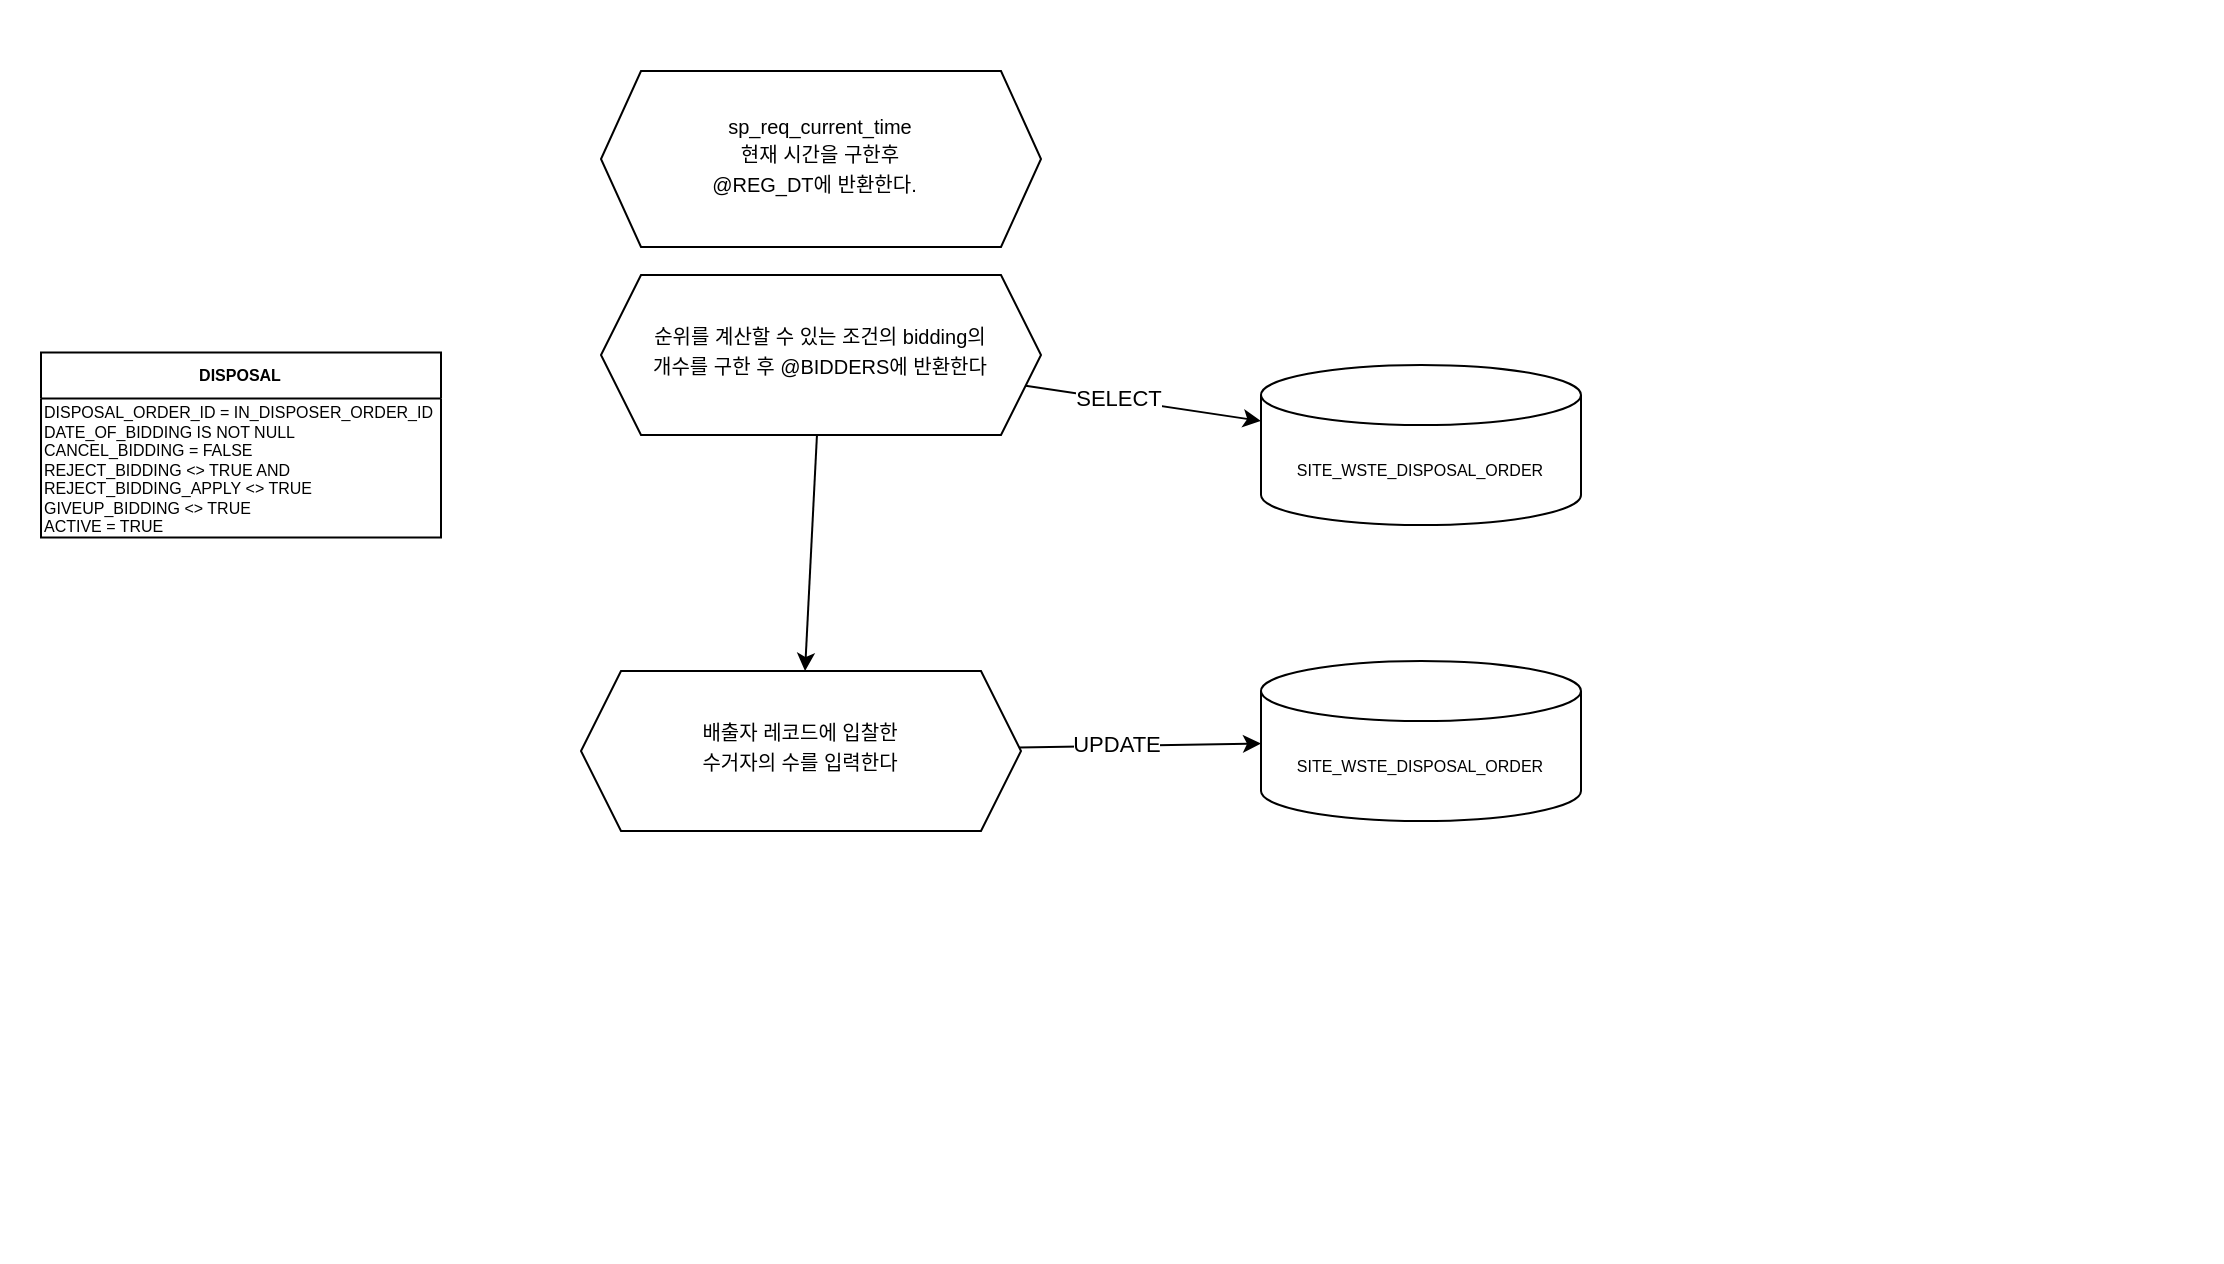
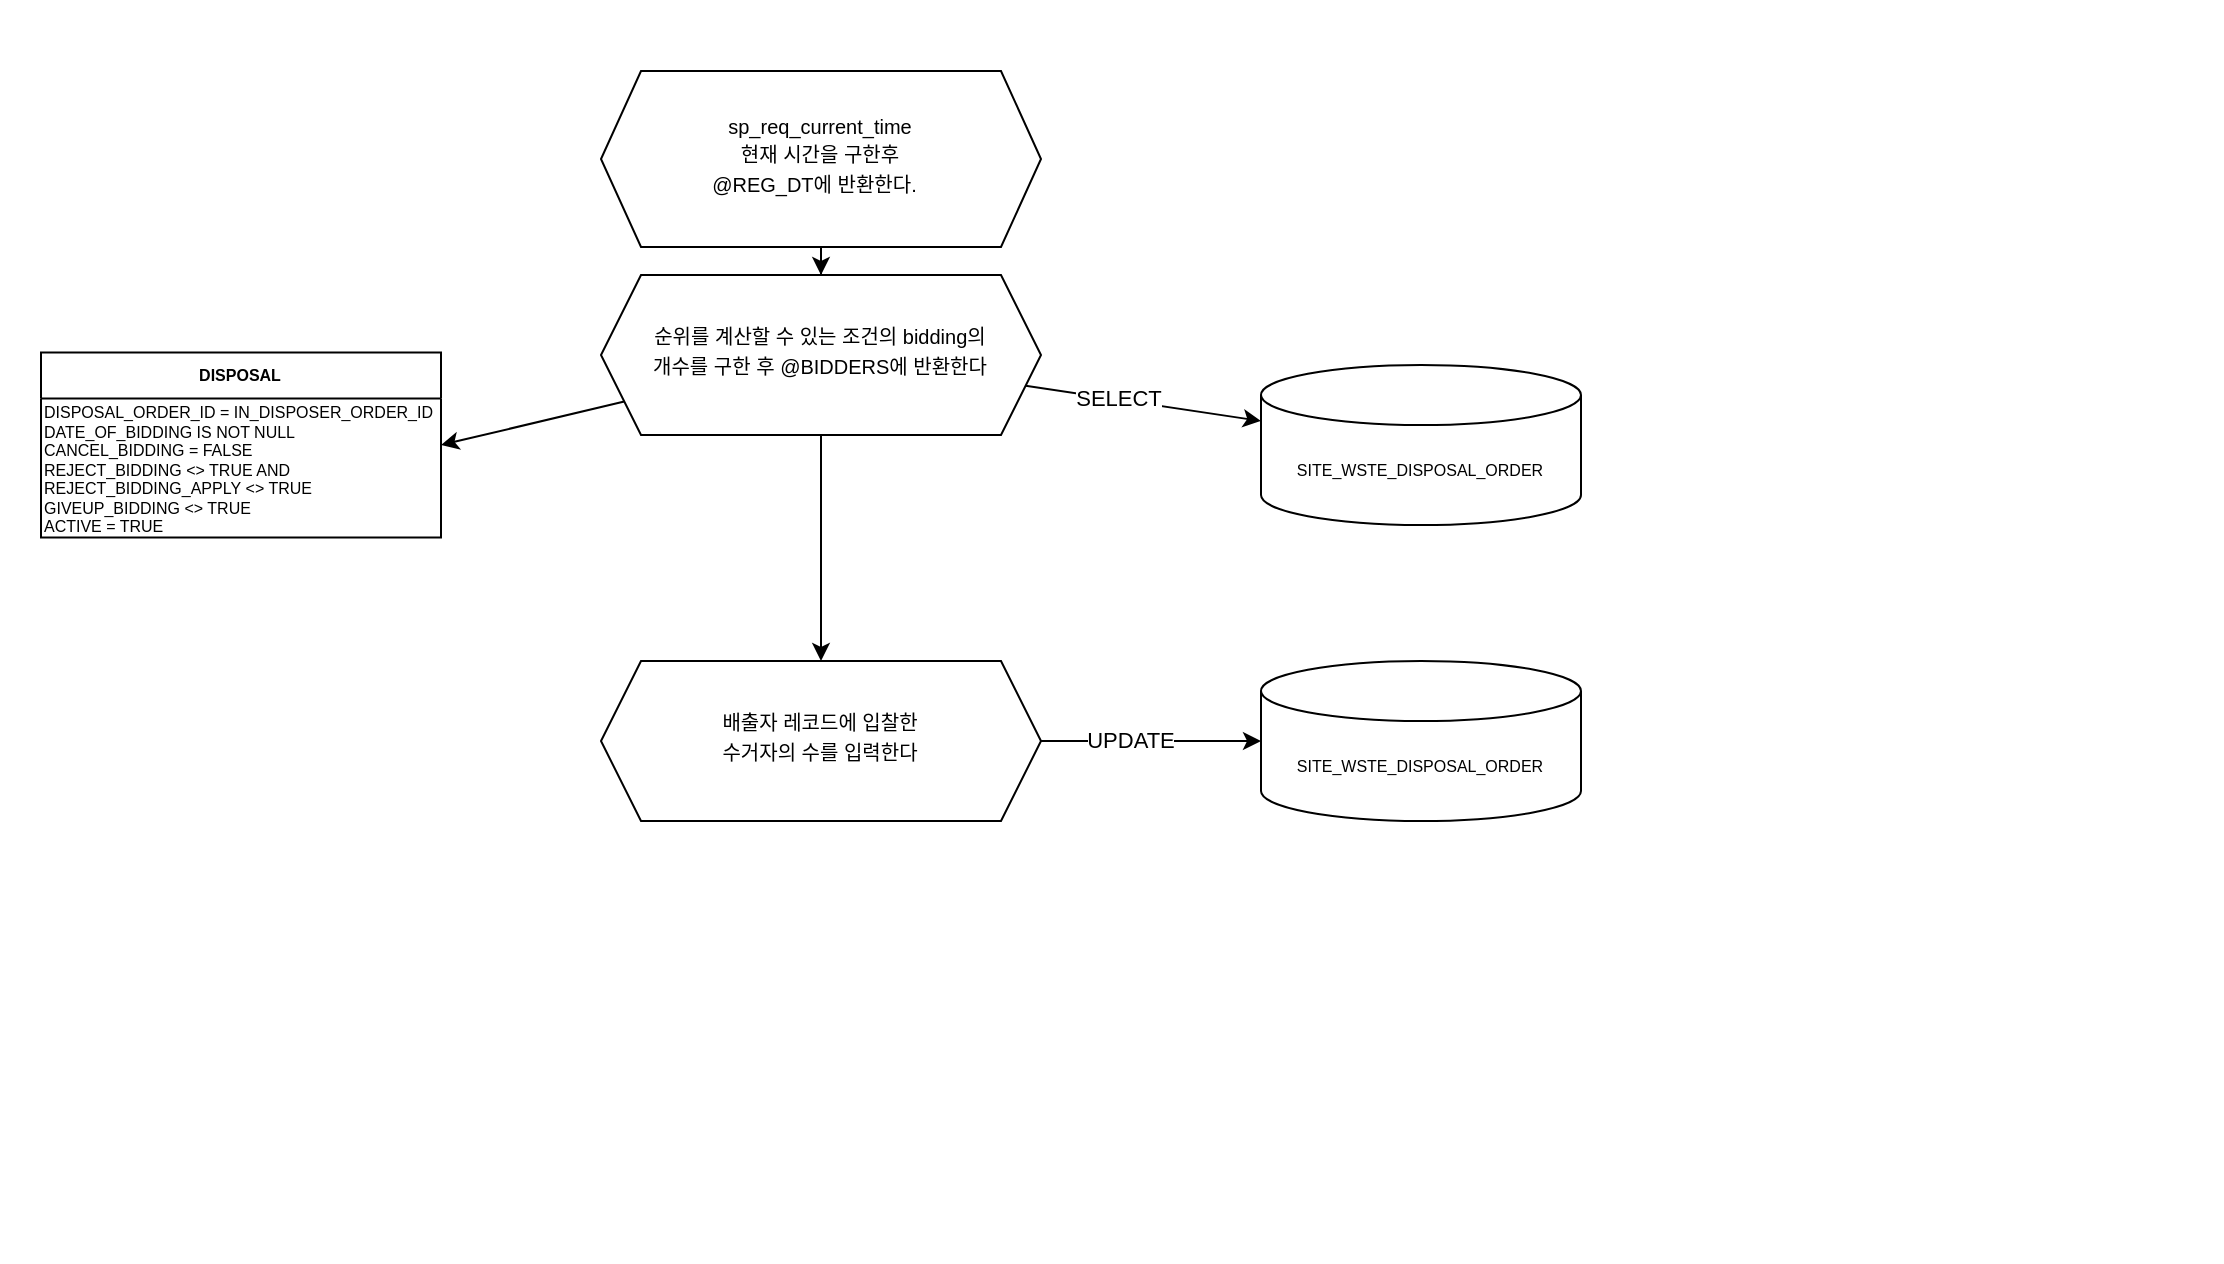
none -> (821, 261)
none -> (539, 422)
(801, 751) -> (821, 741)
